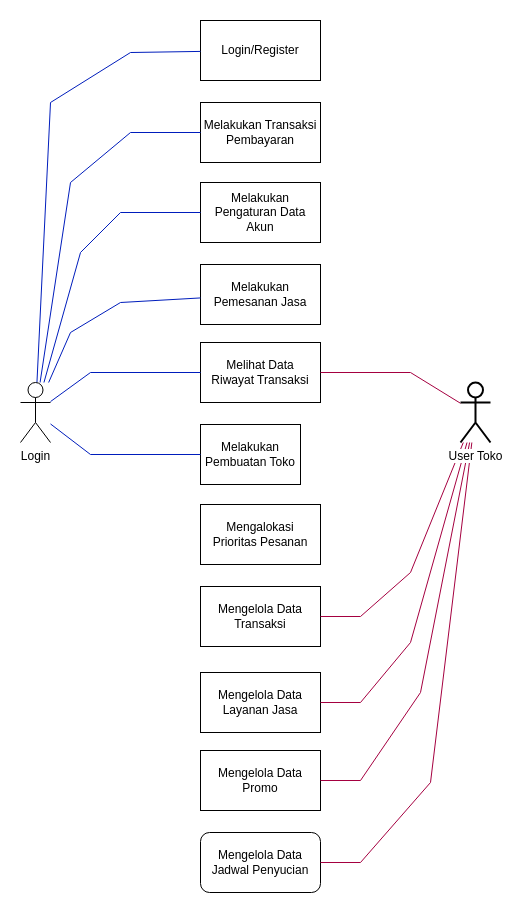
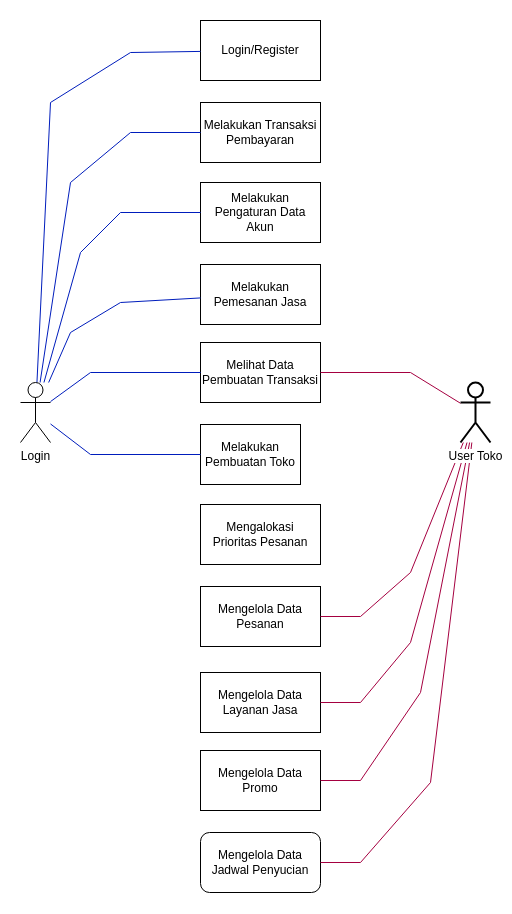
(261, 373) -> (261, 373)
(261, 617) -> (261, 617)
